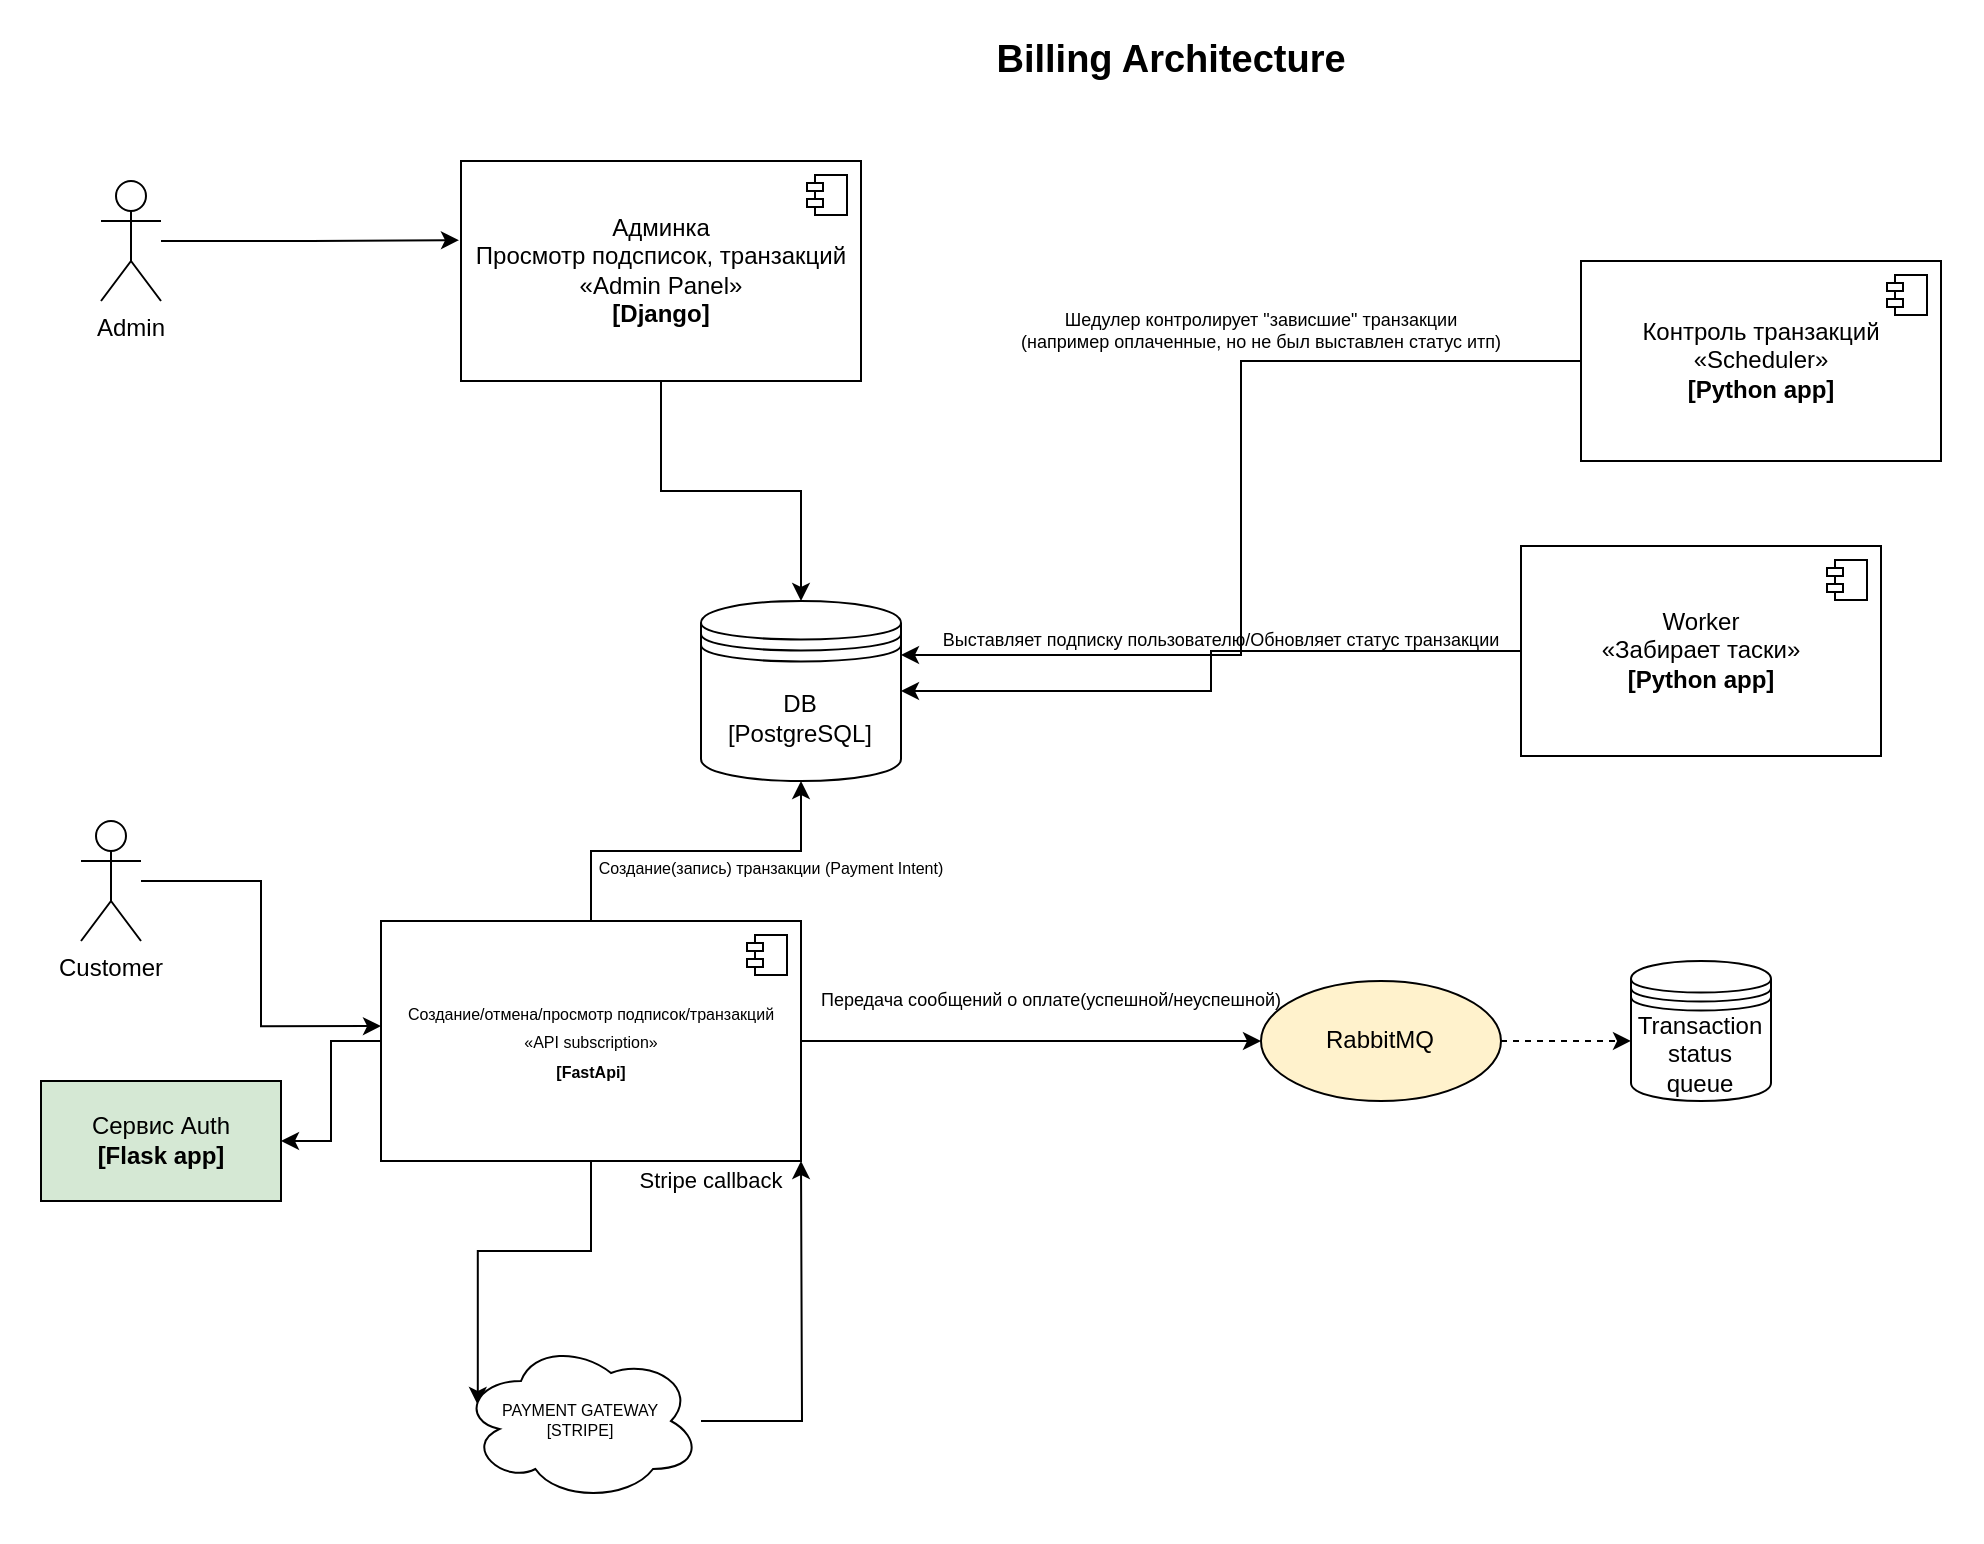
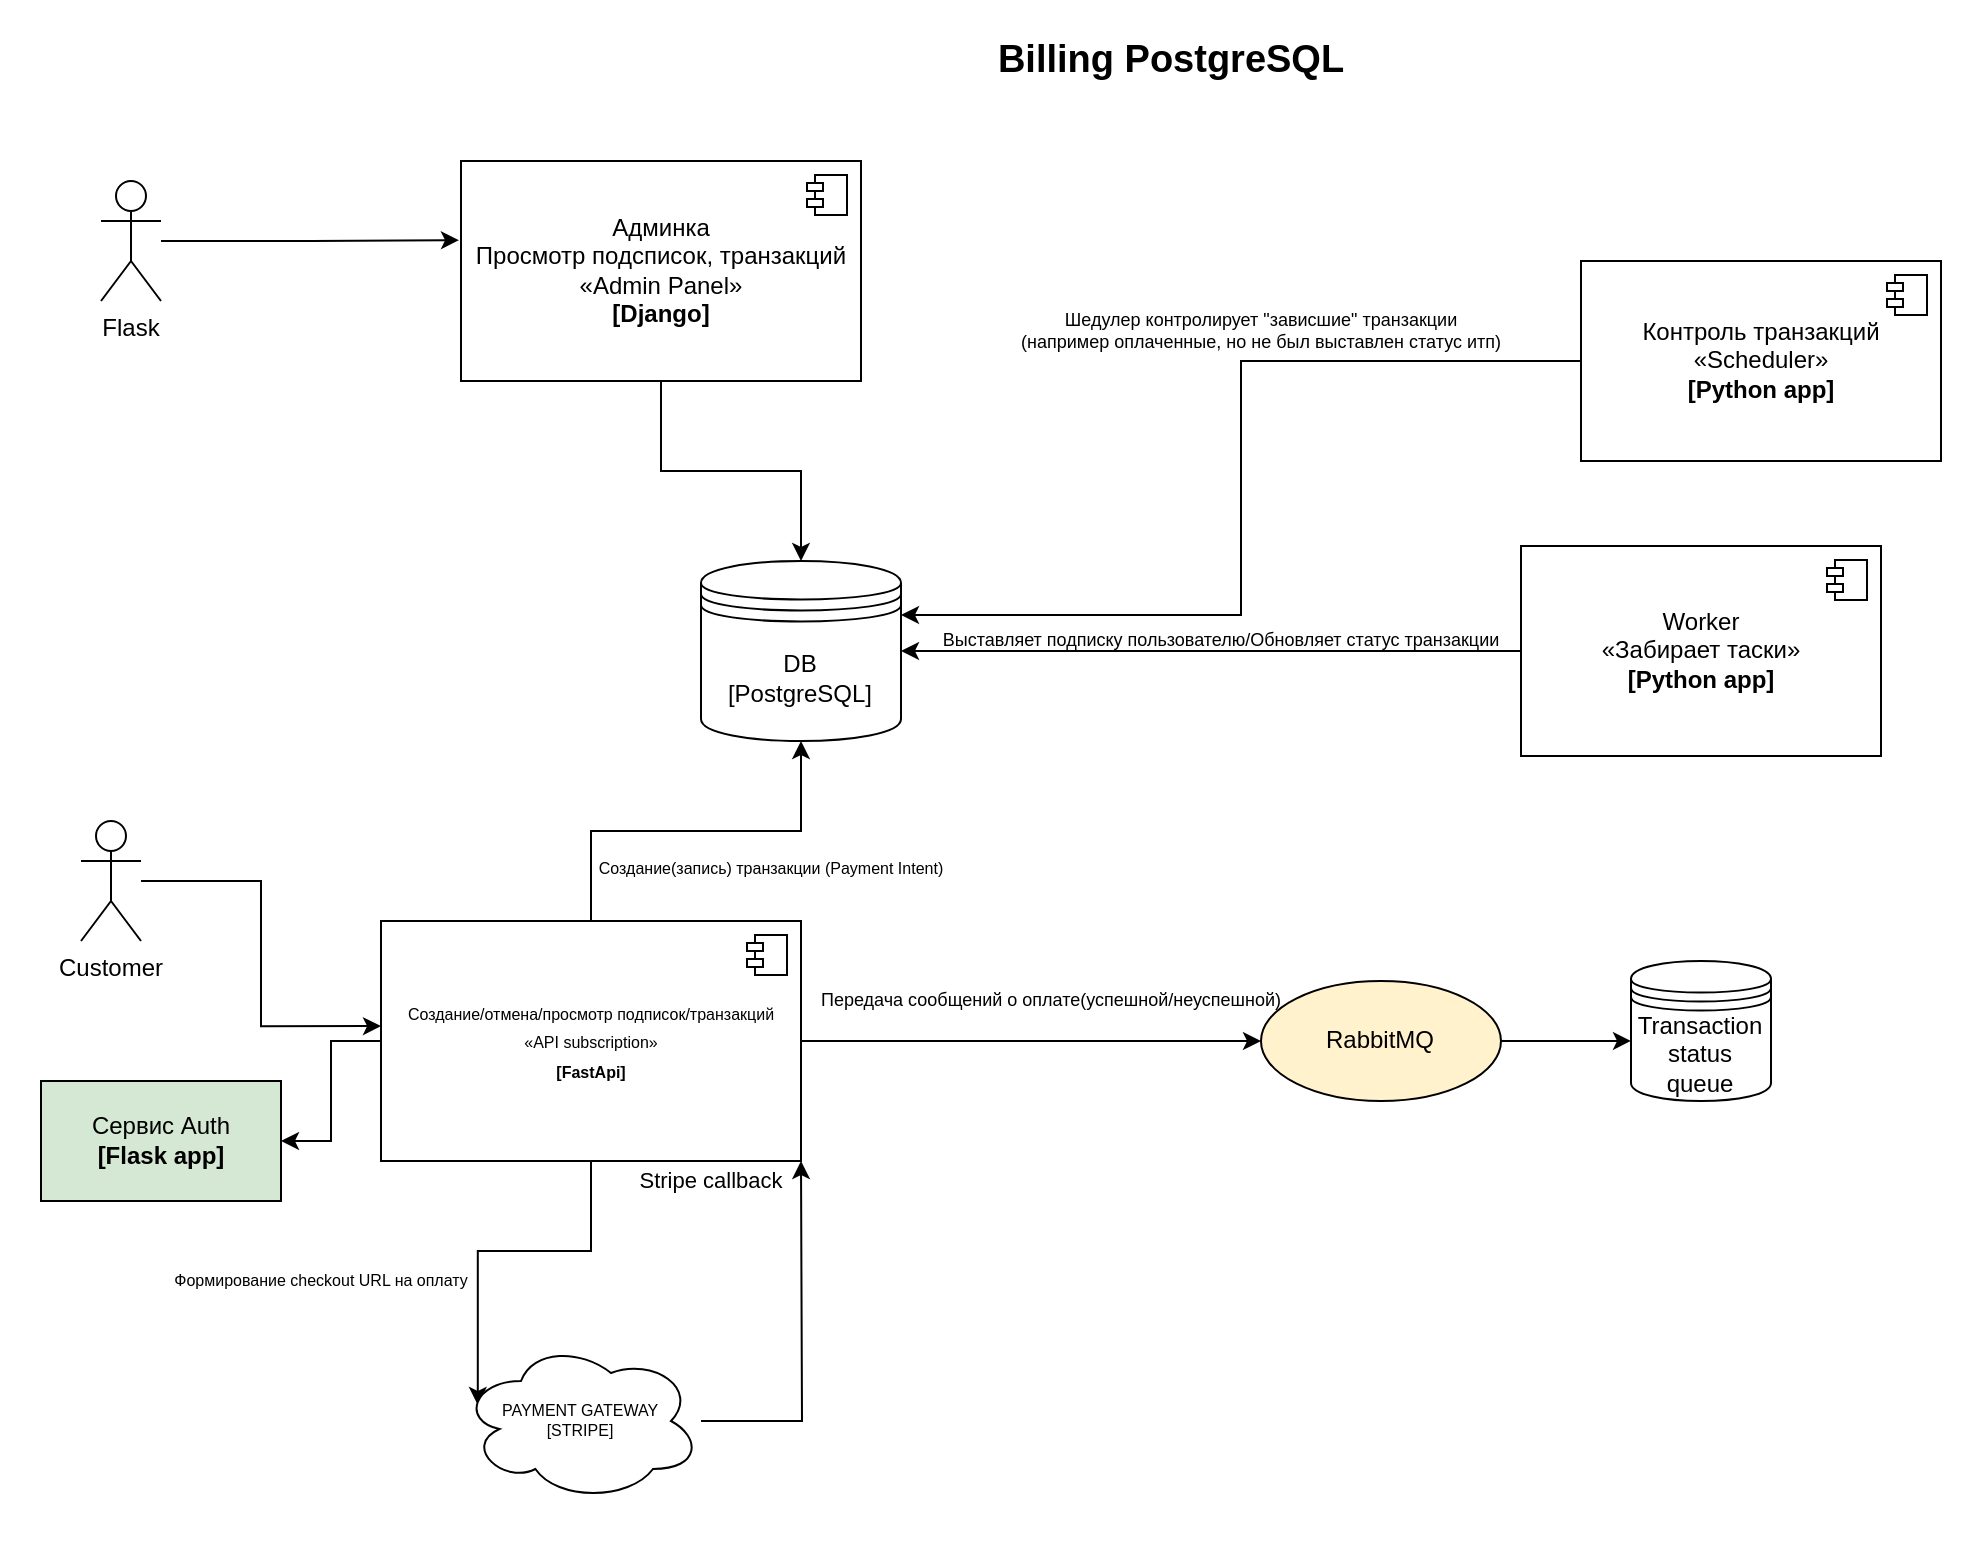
(1172, 61) -> (1172, 61)
(132, 329) -> (132, 329)
(801, 691) -> (801, 651)
(1561, 1041) -> (1561, 1041)
none -> (321, 1281)
